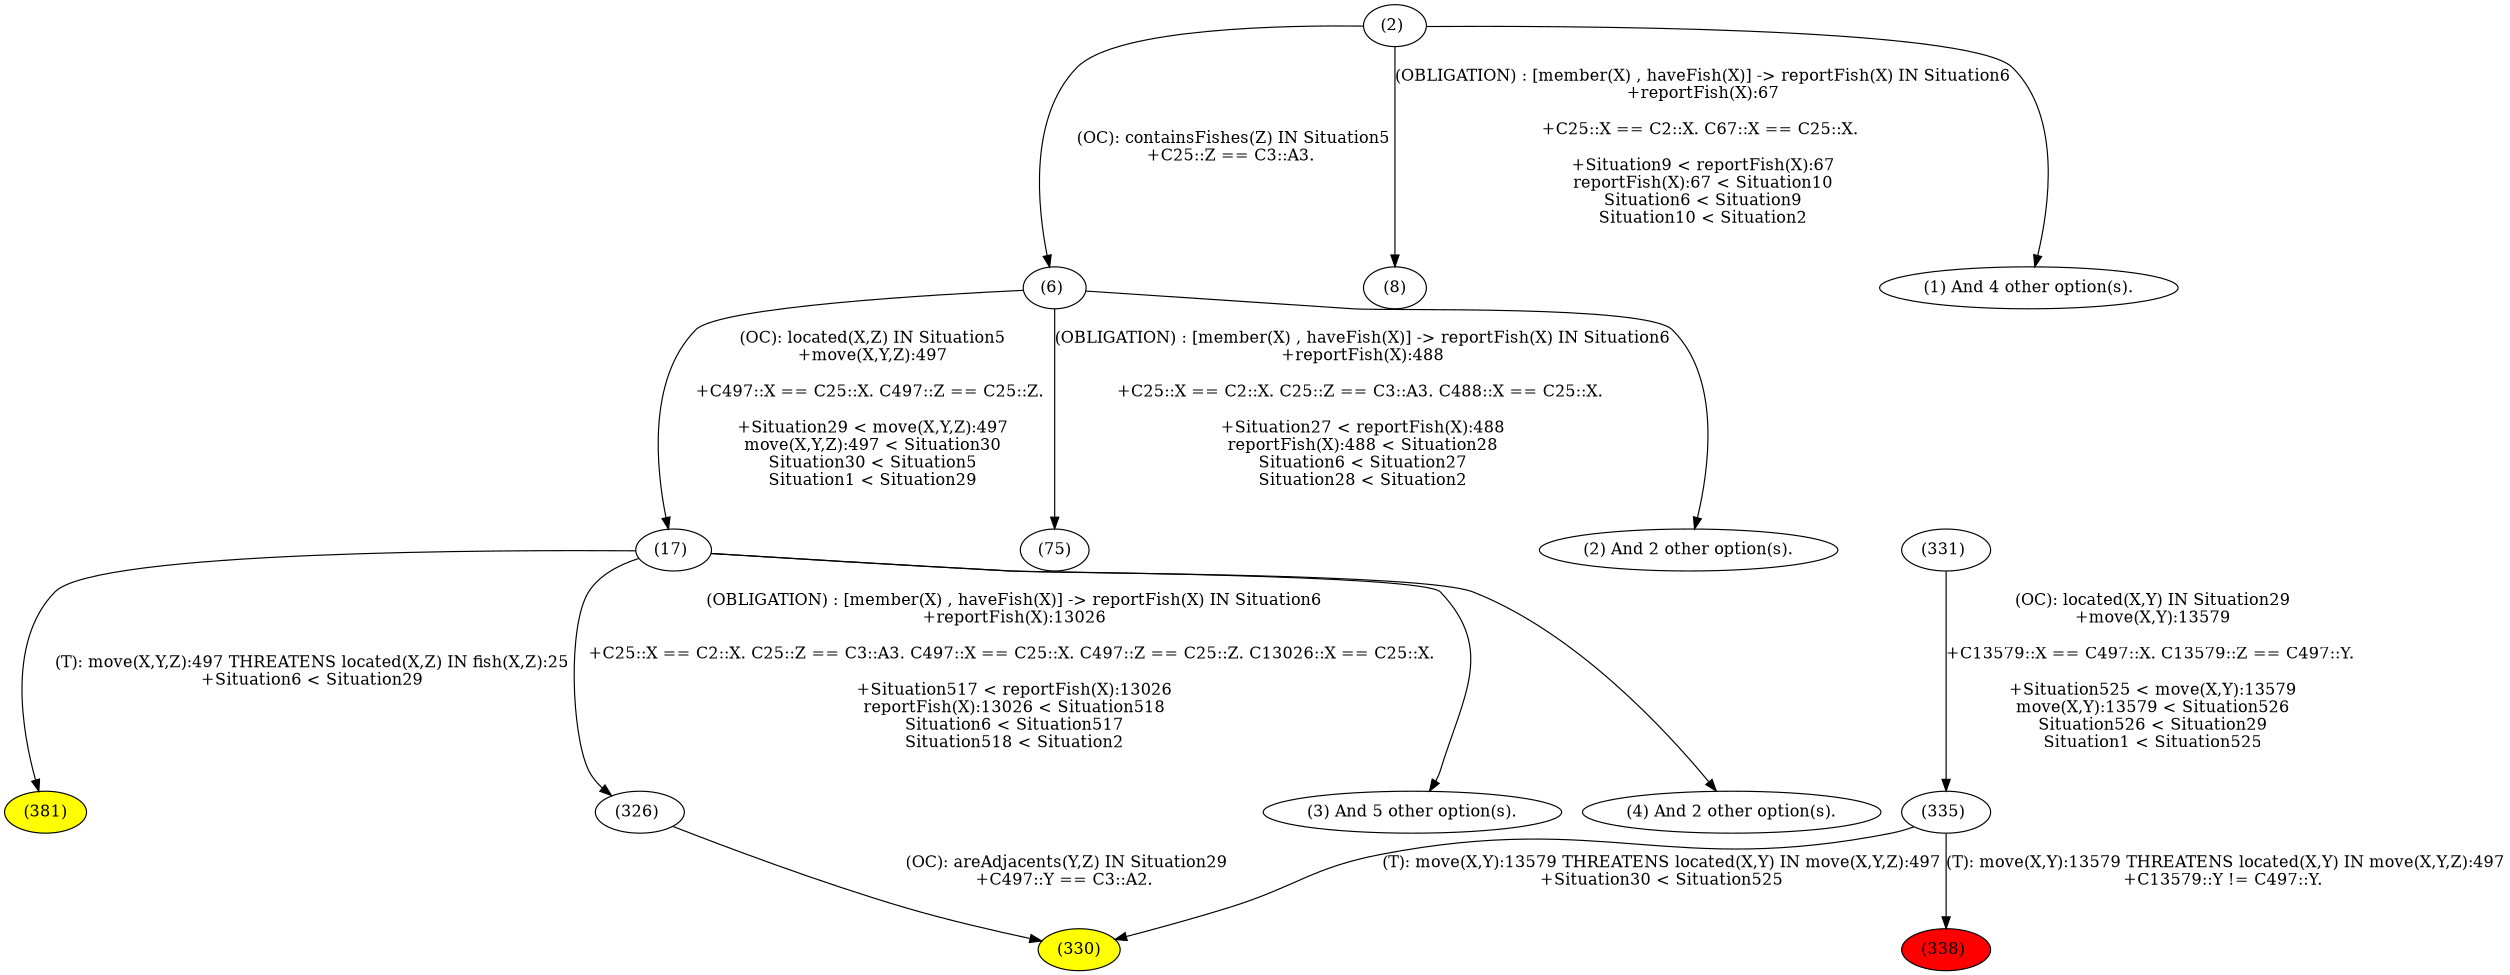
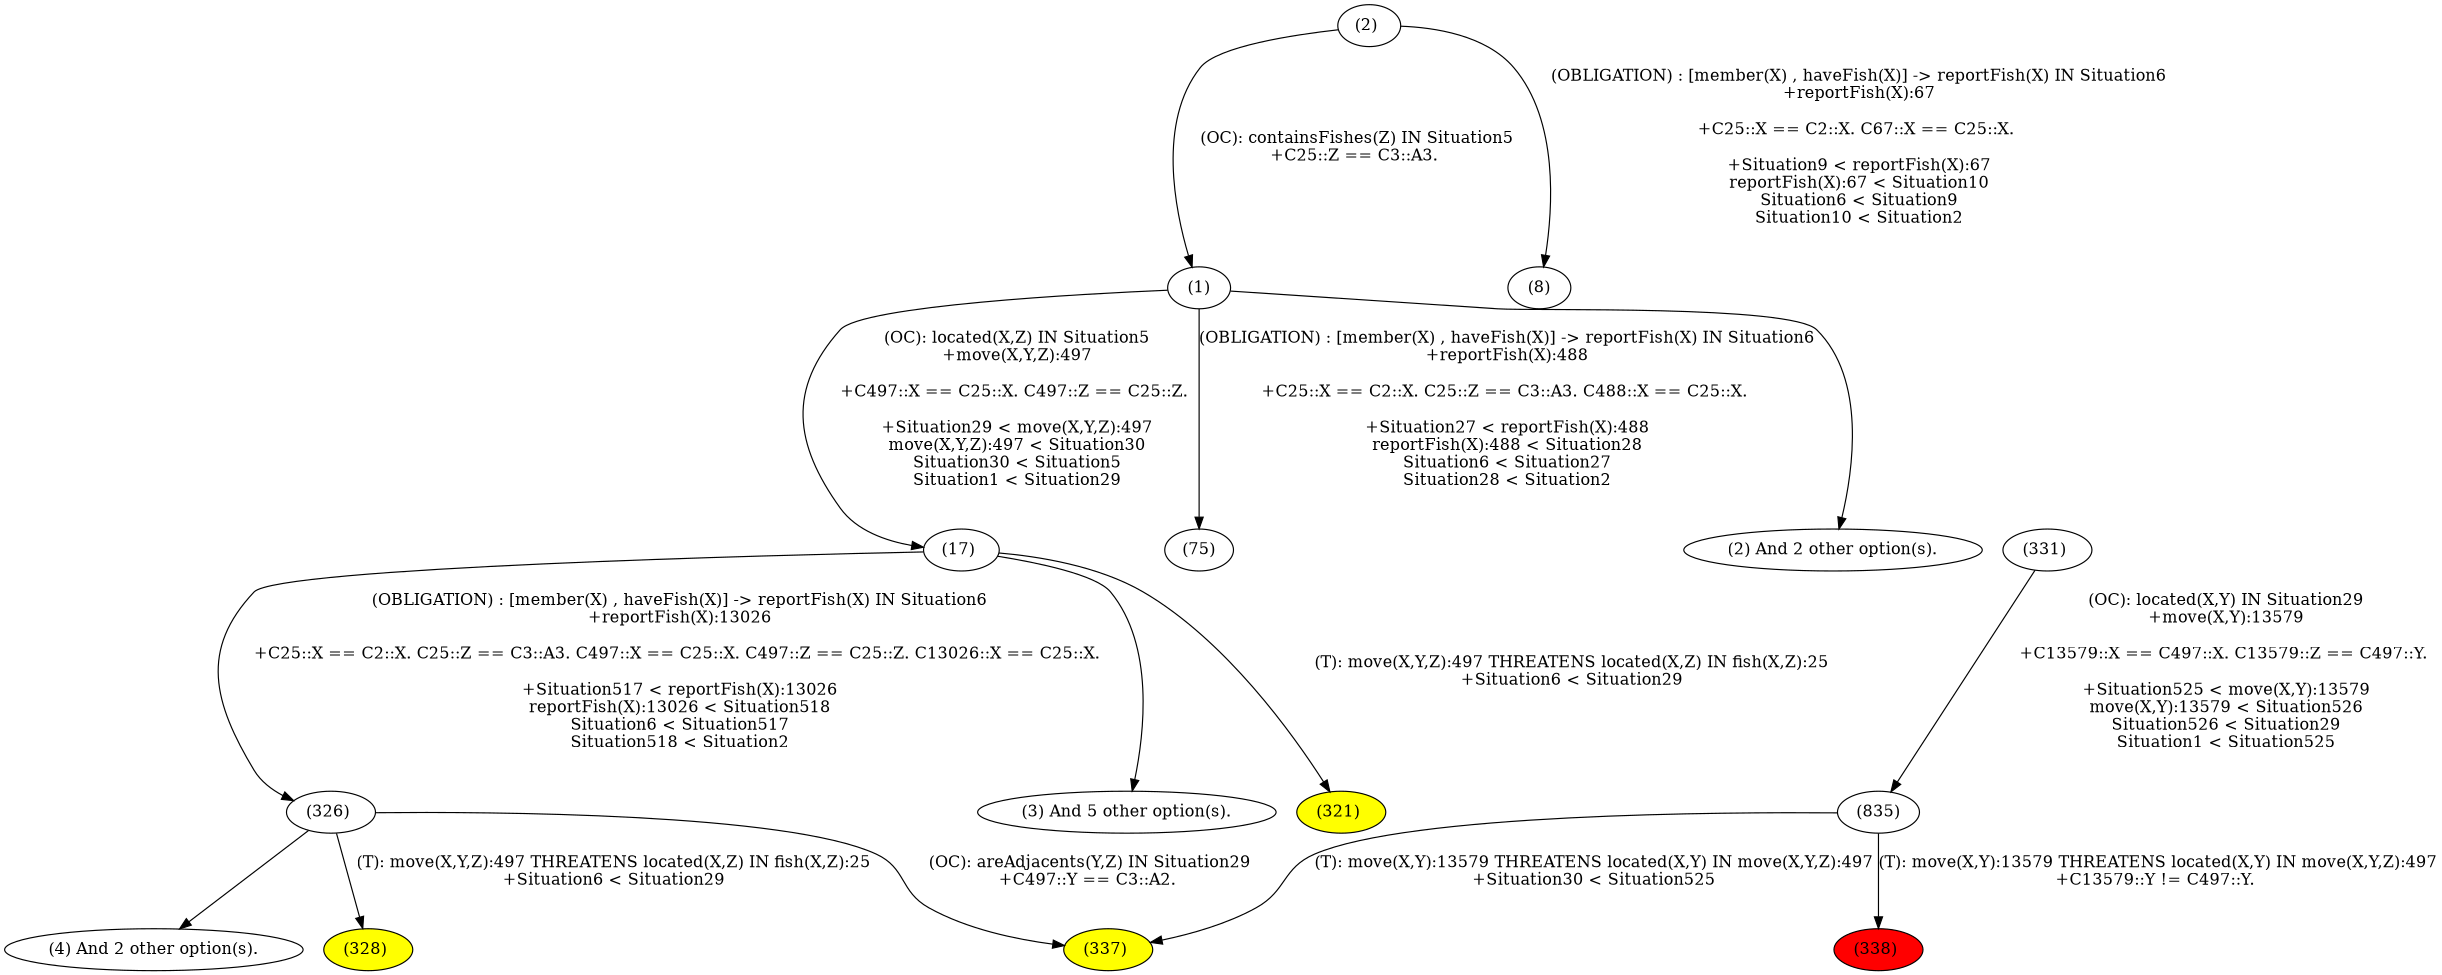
(1055, 288) -> (1199, 288)
(2029, 288) -> none
(1458, 589) -> (249, 876)
(46, 812) -> (1341, 812)
(1946, 812) -> (1878, 812)
none -> (368, 950)
(1079, 950) -> (1108, 950)
